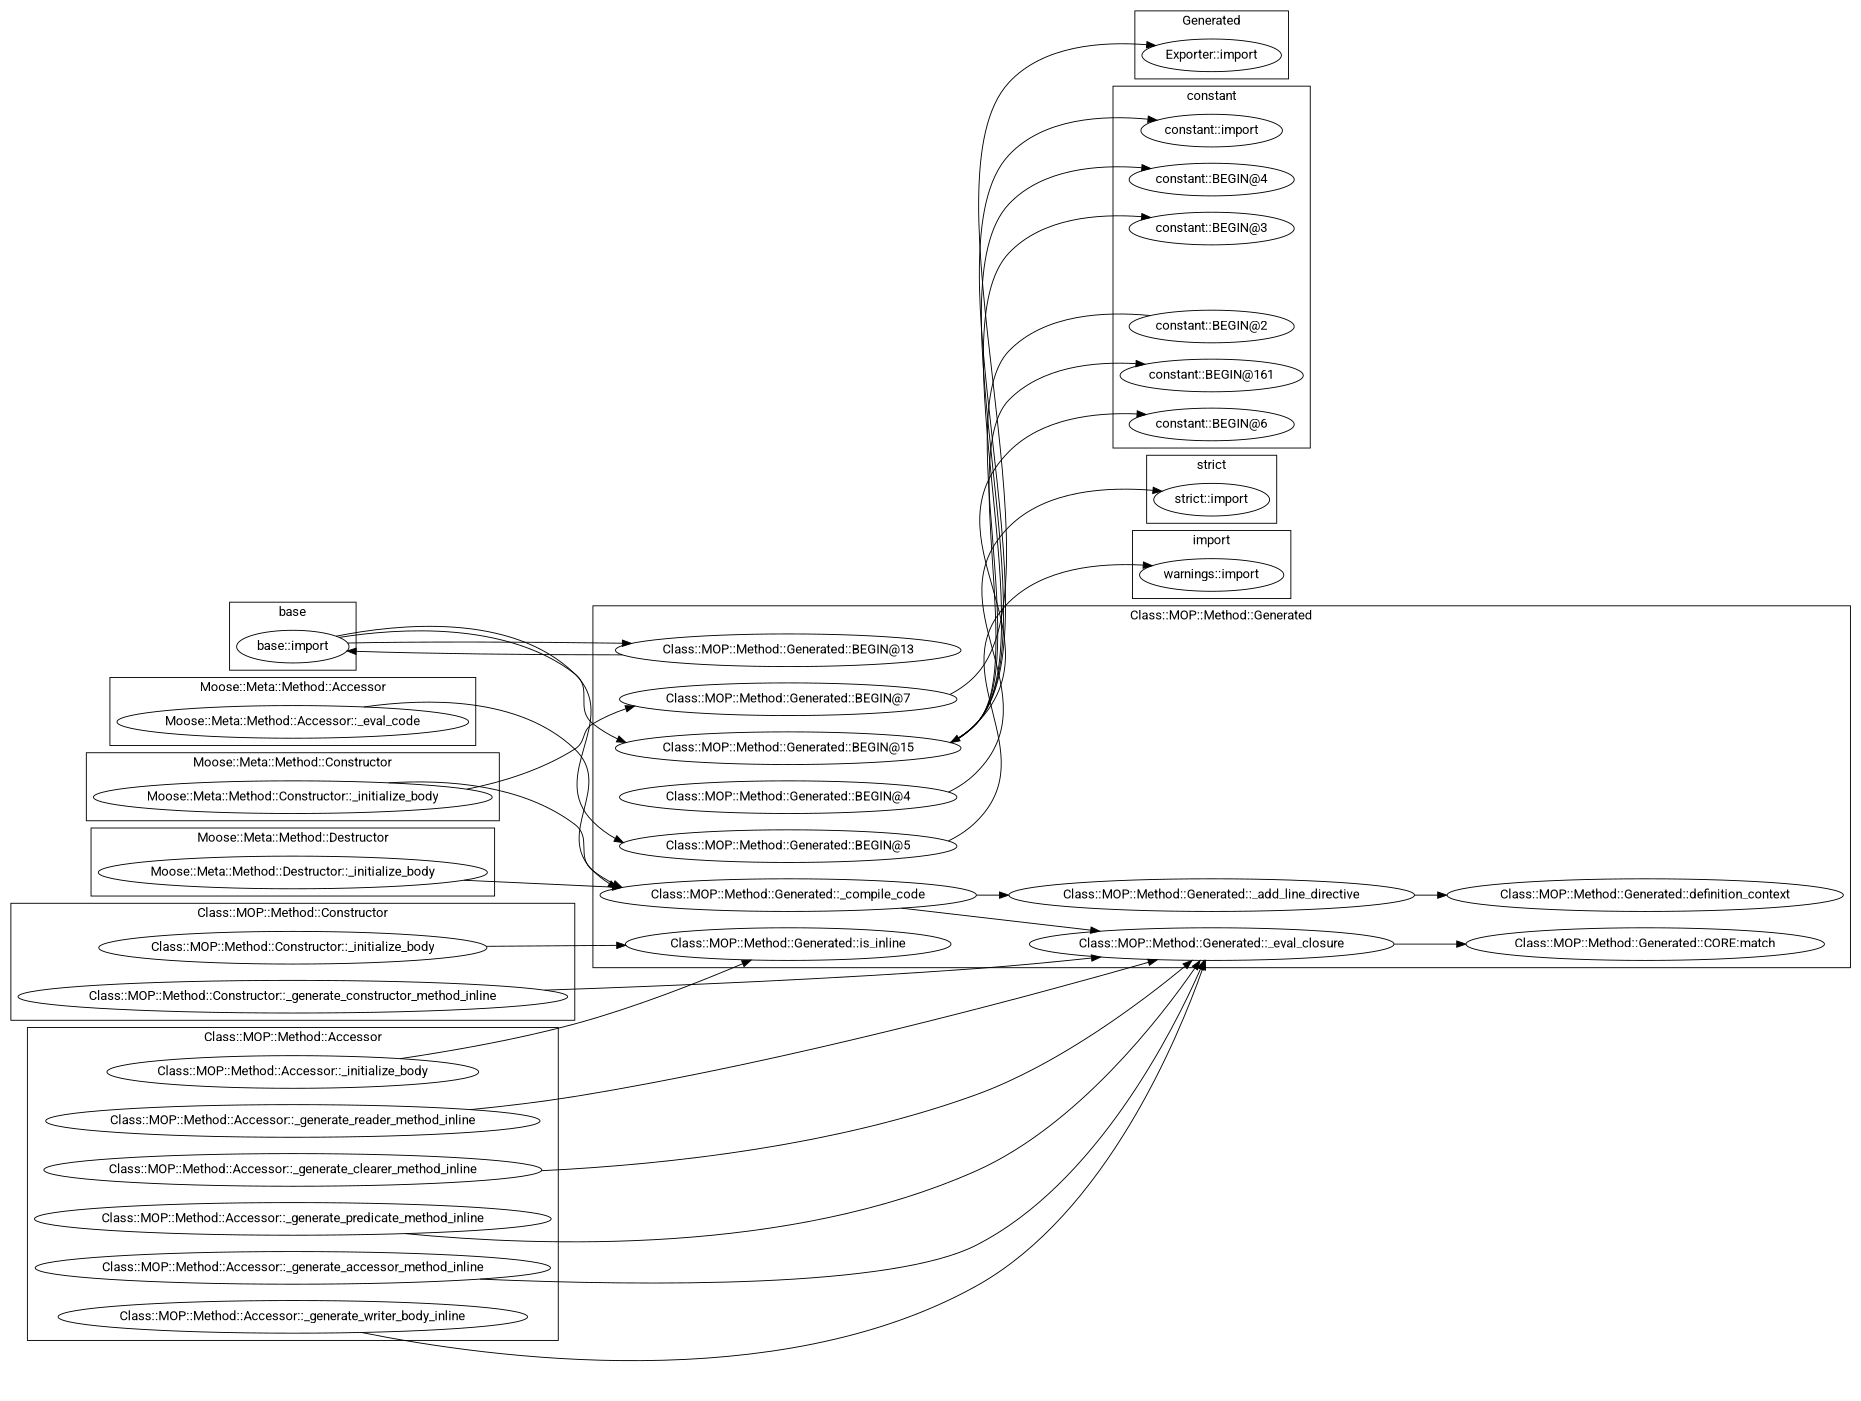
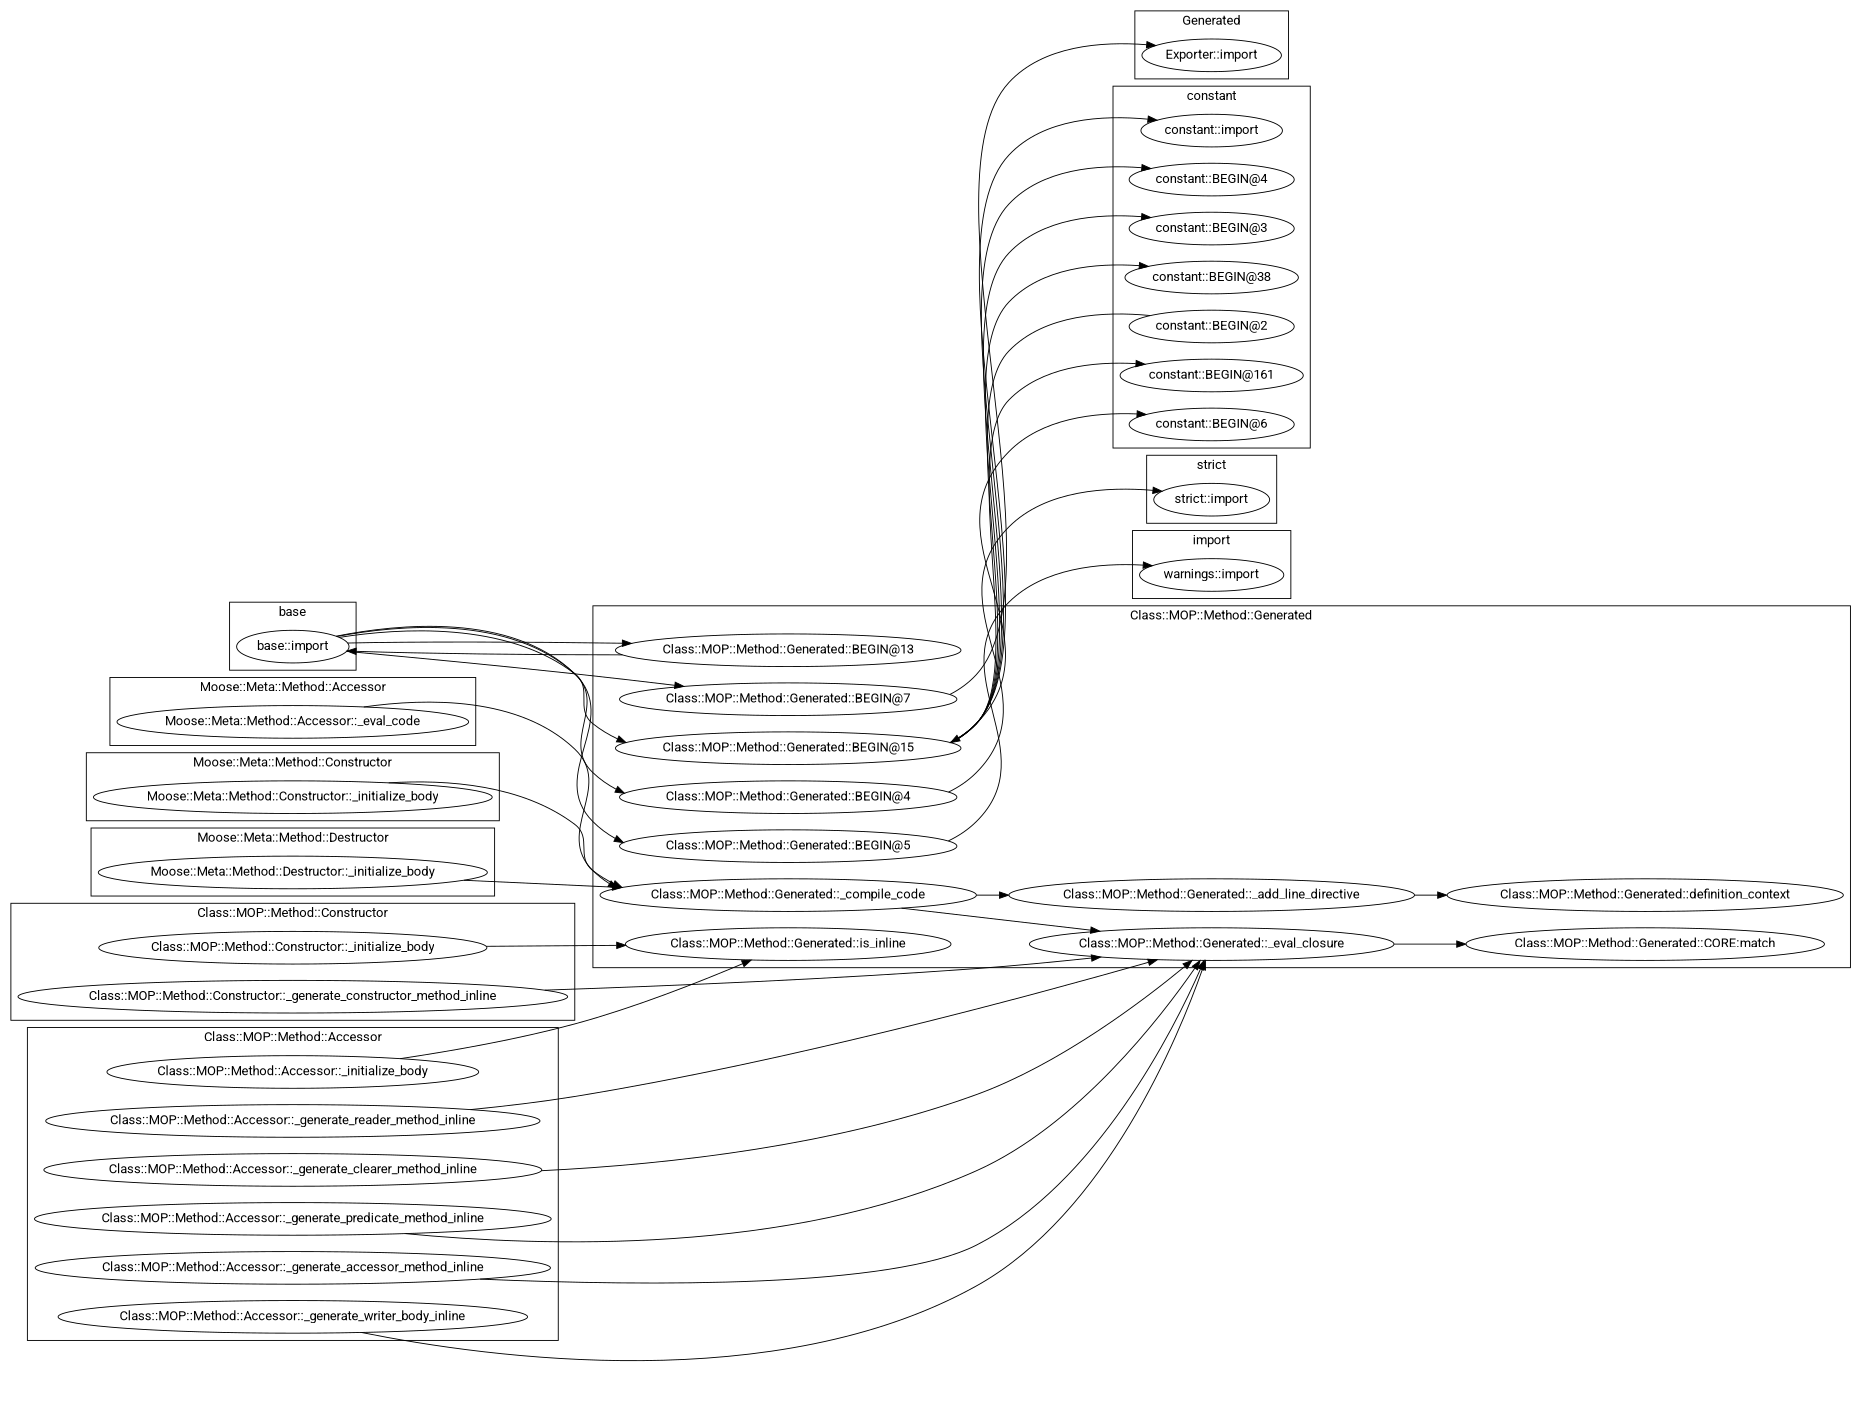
none -> (1212, 278)
none -> (526, 645)
(554, 761) -> (511, 667)
